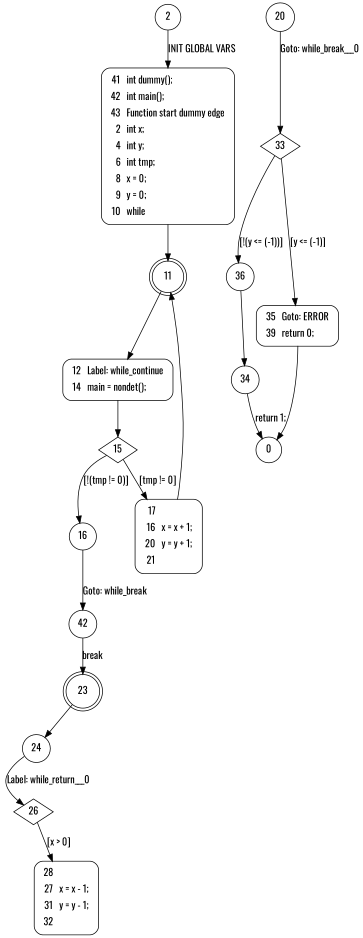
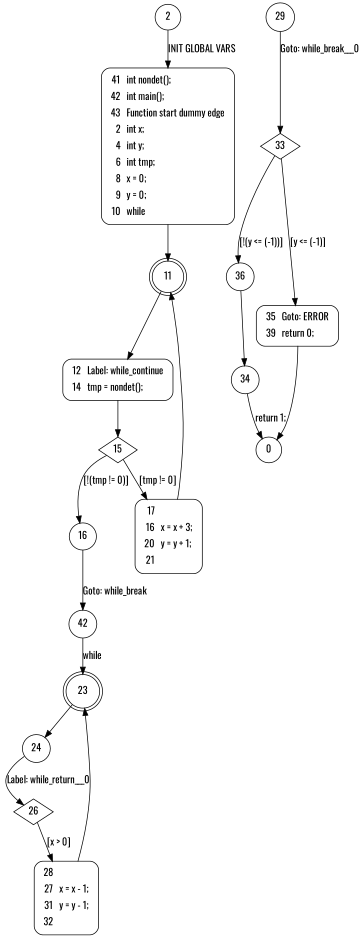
(280, 17) -> (280, 17)
(150, 80) -> (149, 80)
(117, 388) -> (115, 388)
(177, 528) -> (177, 528)
(93, 656) -> (93, 656)
none -> (90, 789)
